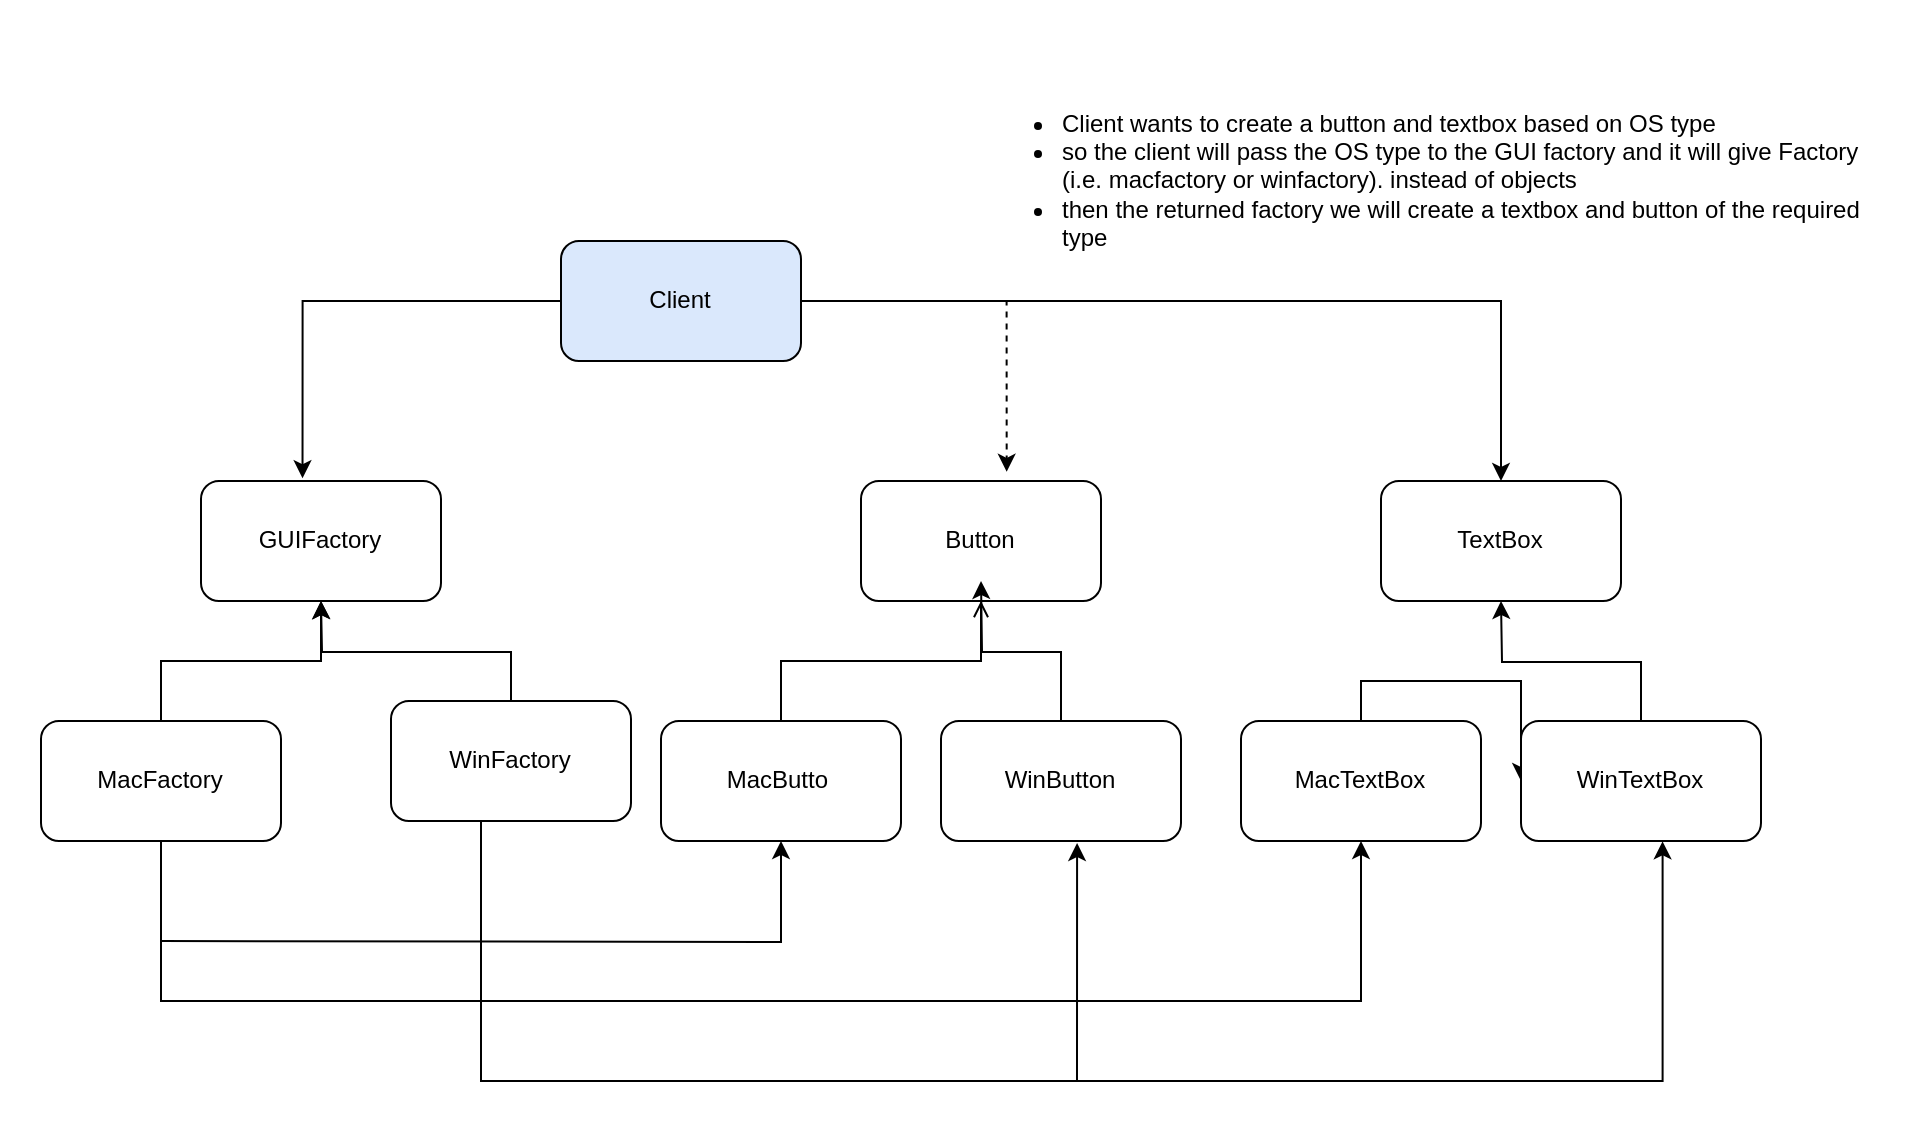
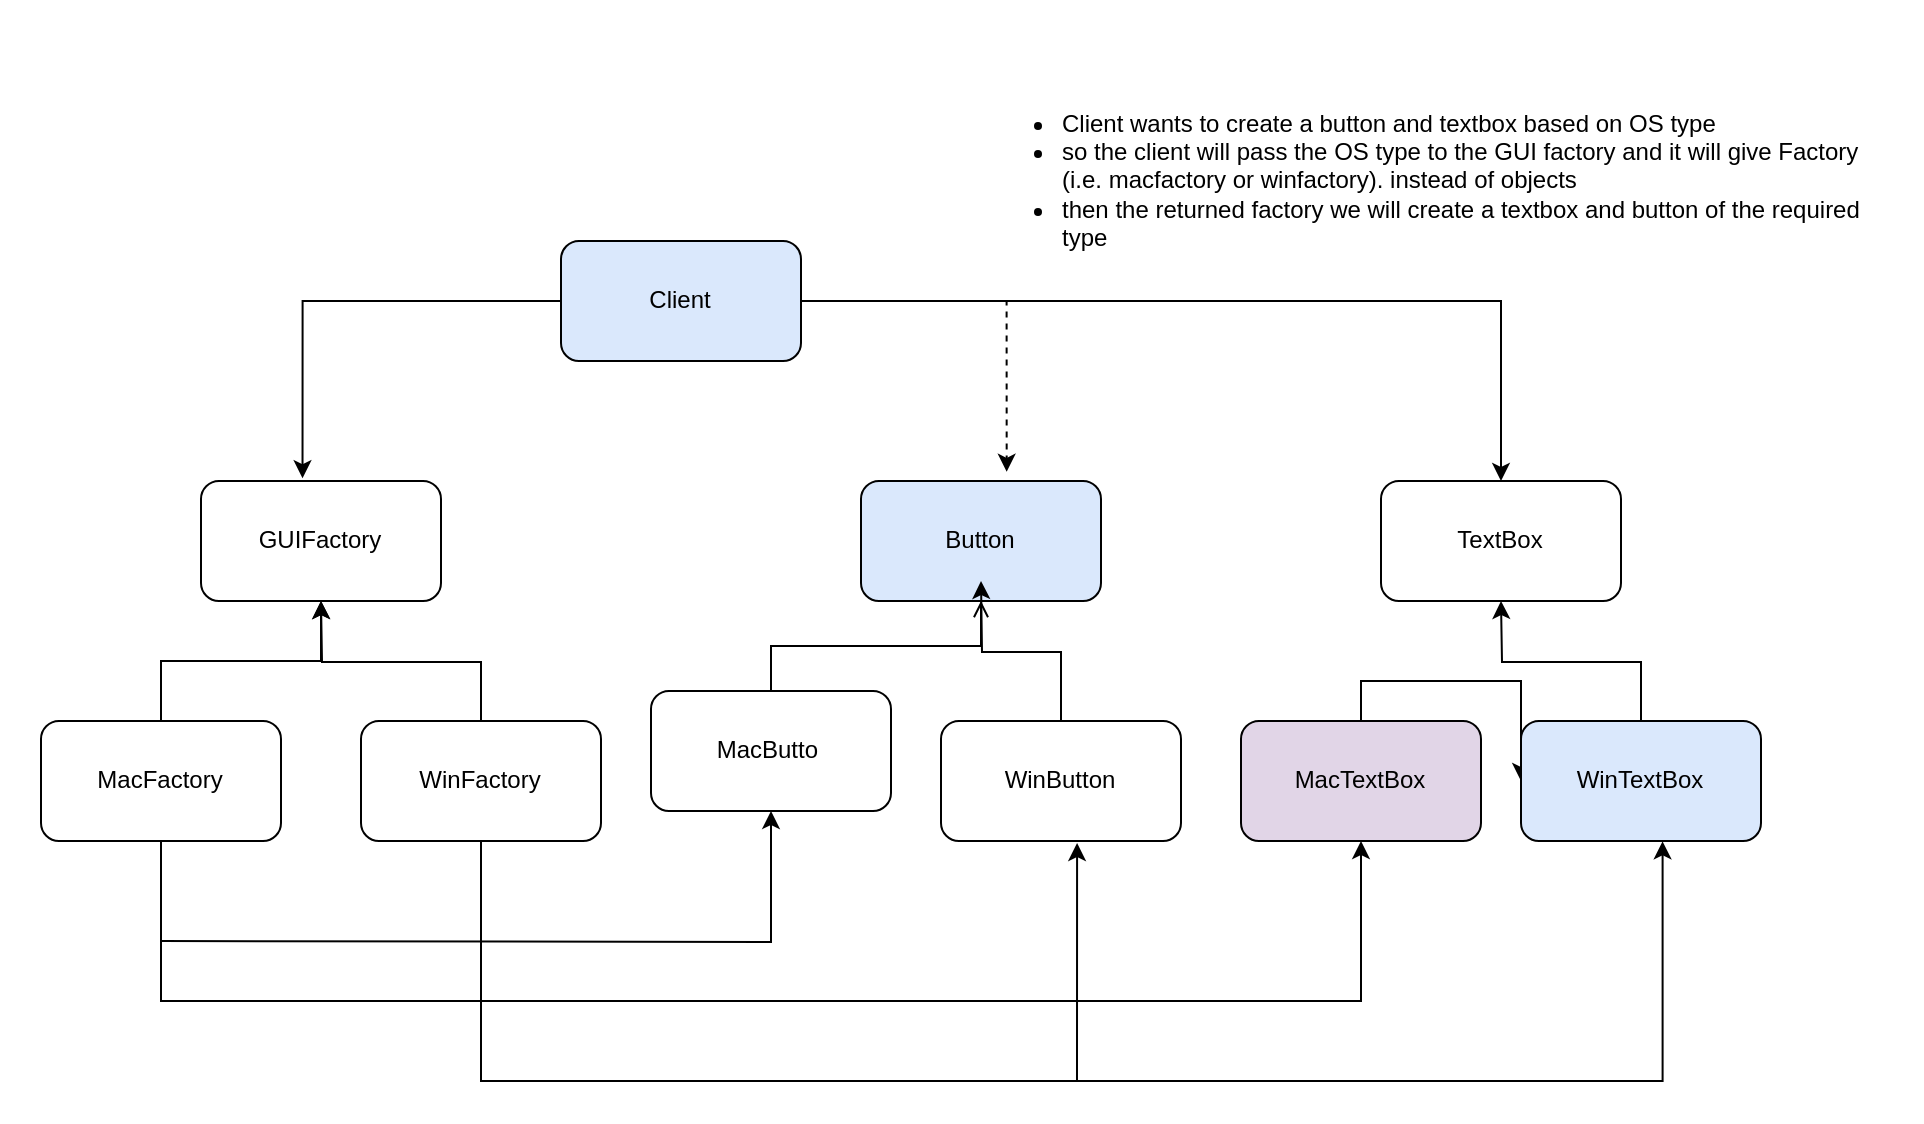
(981, 541) -> (981, 541)
(511, 761) -> (481, 781)
(781, 781) -> (771, 751)
(1361, 781) -> (1361, 781)
(1641, 781) -> (1641, 781)
